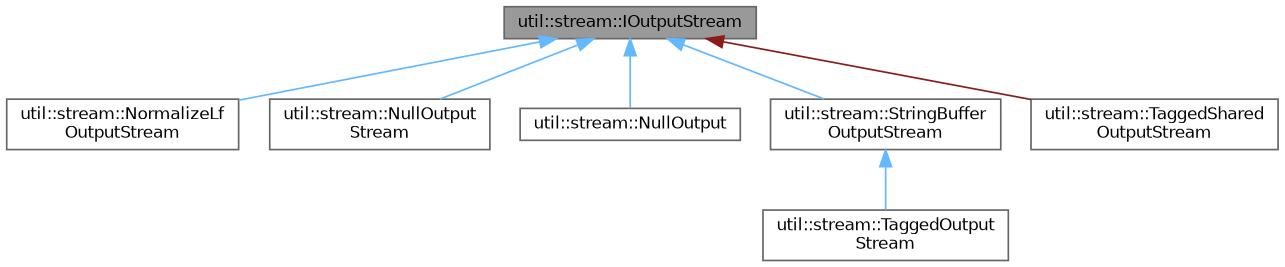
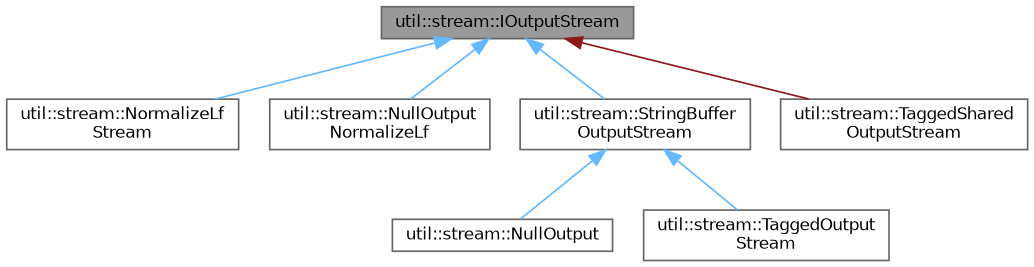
(630, 82) -> (557, 190)
(123, 124) -> (123, 124)
(380, 124) -> (380, 124)
